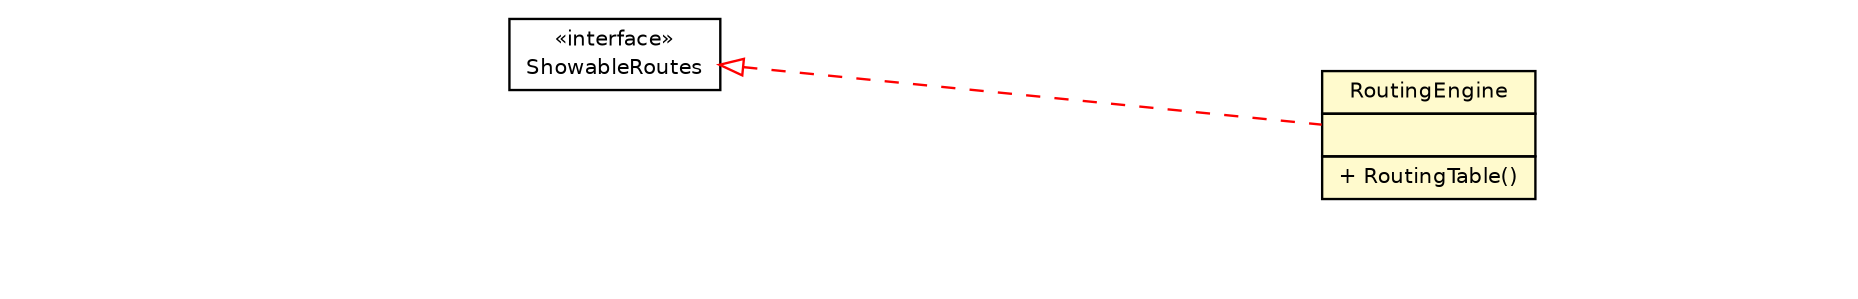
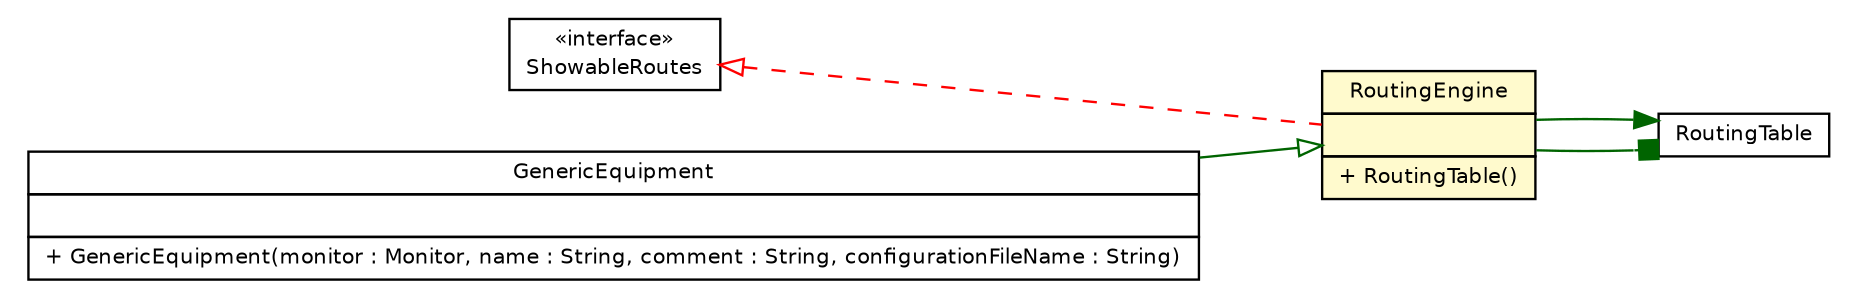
none -> (1744, 135)
none -> (614, 216)
